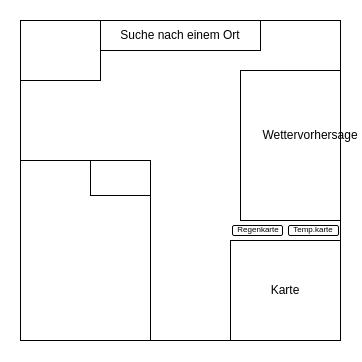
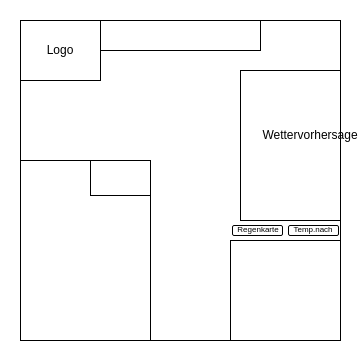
(181, 36) -> none
none -> (61, 51)
(314, 229) -> (314, 229)
(286, 291) -> none
